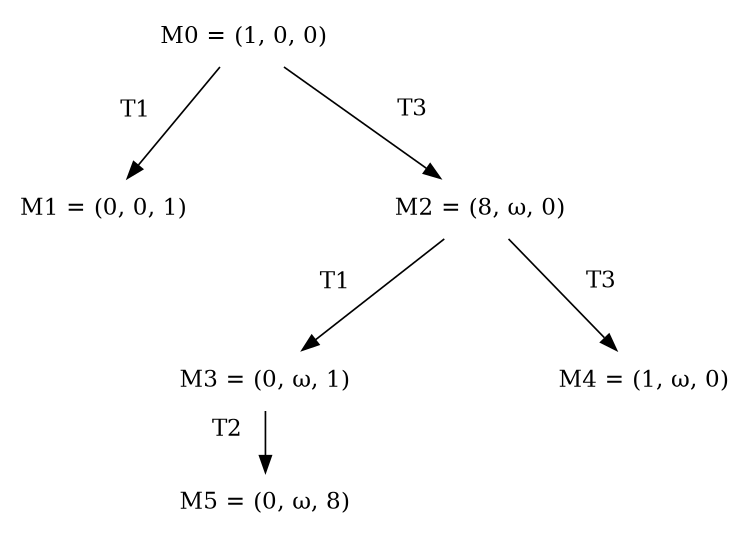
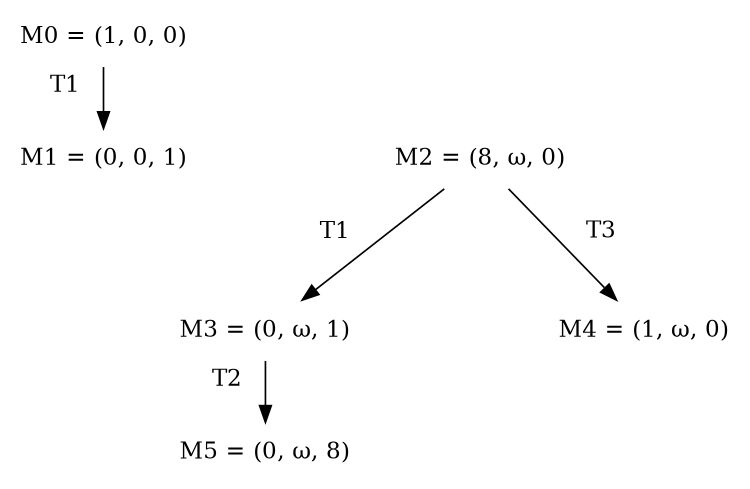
(355, 118) -> none
